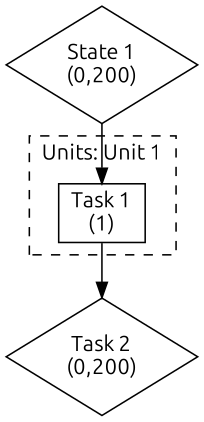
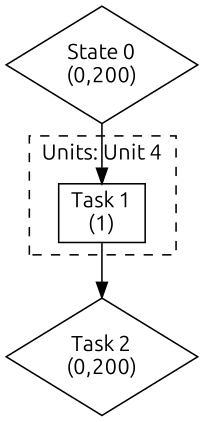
(102, 65) -> (102, 65)
(103, 154) -> (103, 154)
